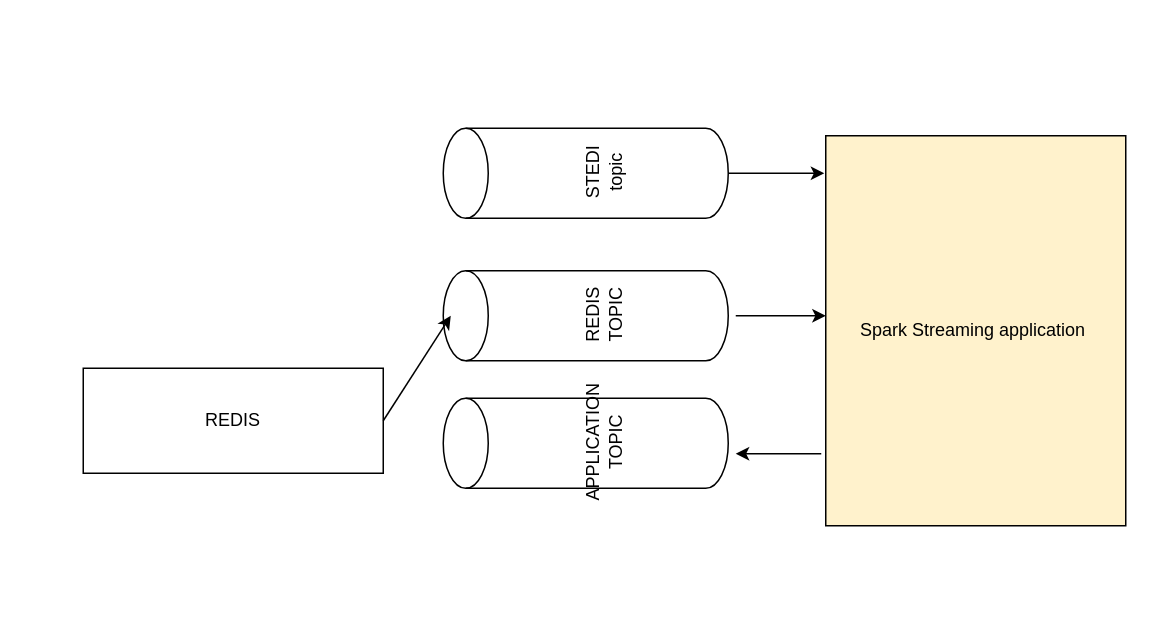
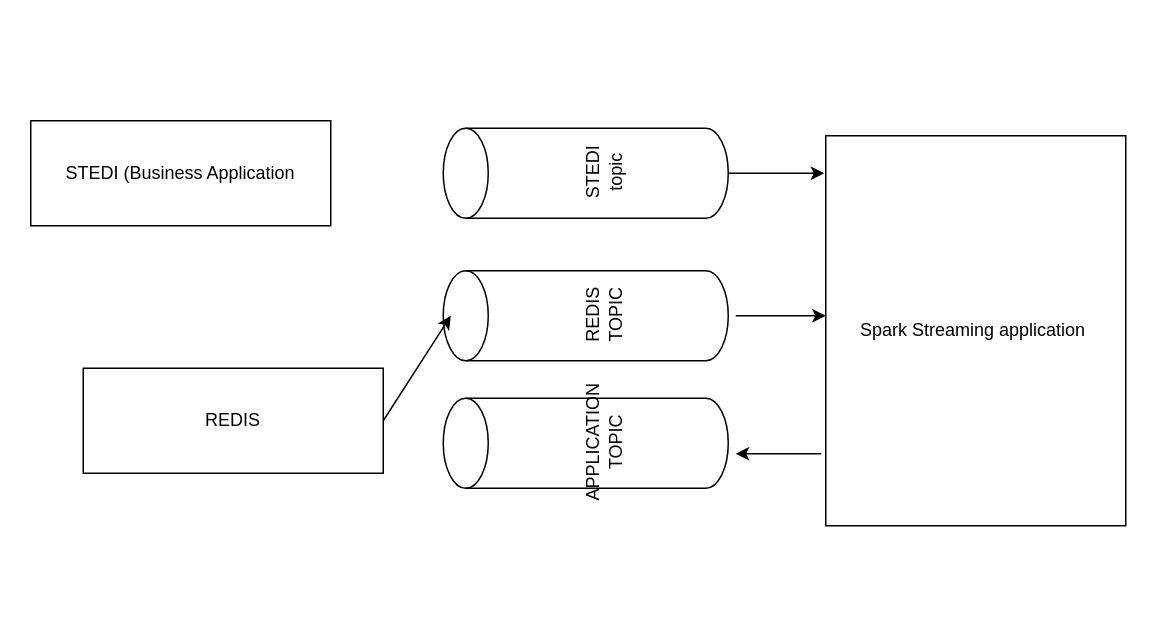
none -> (181, 173)
(976, 331) -> (976, 331)
